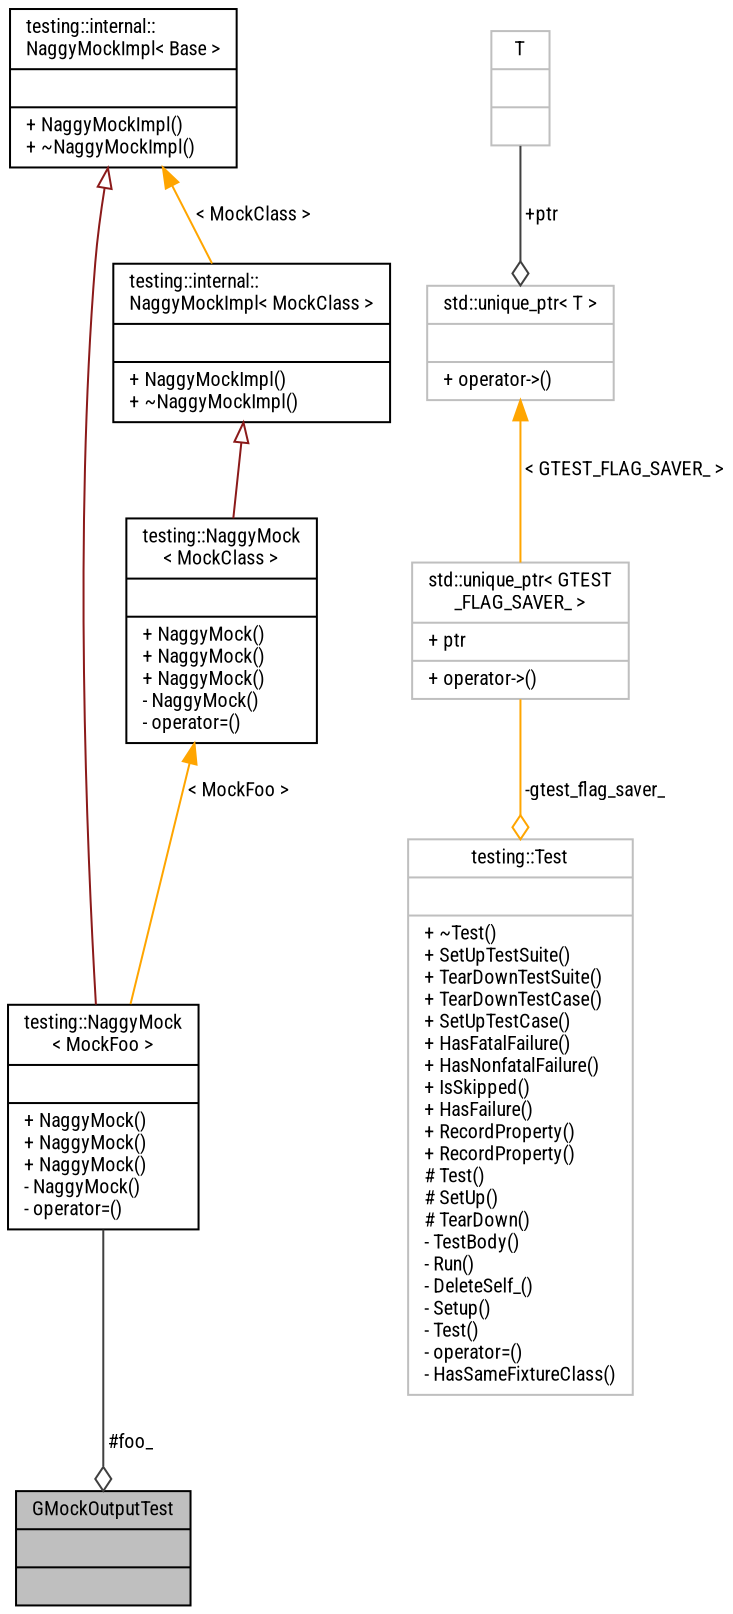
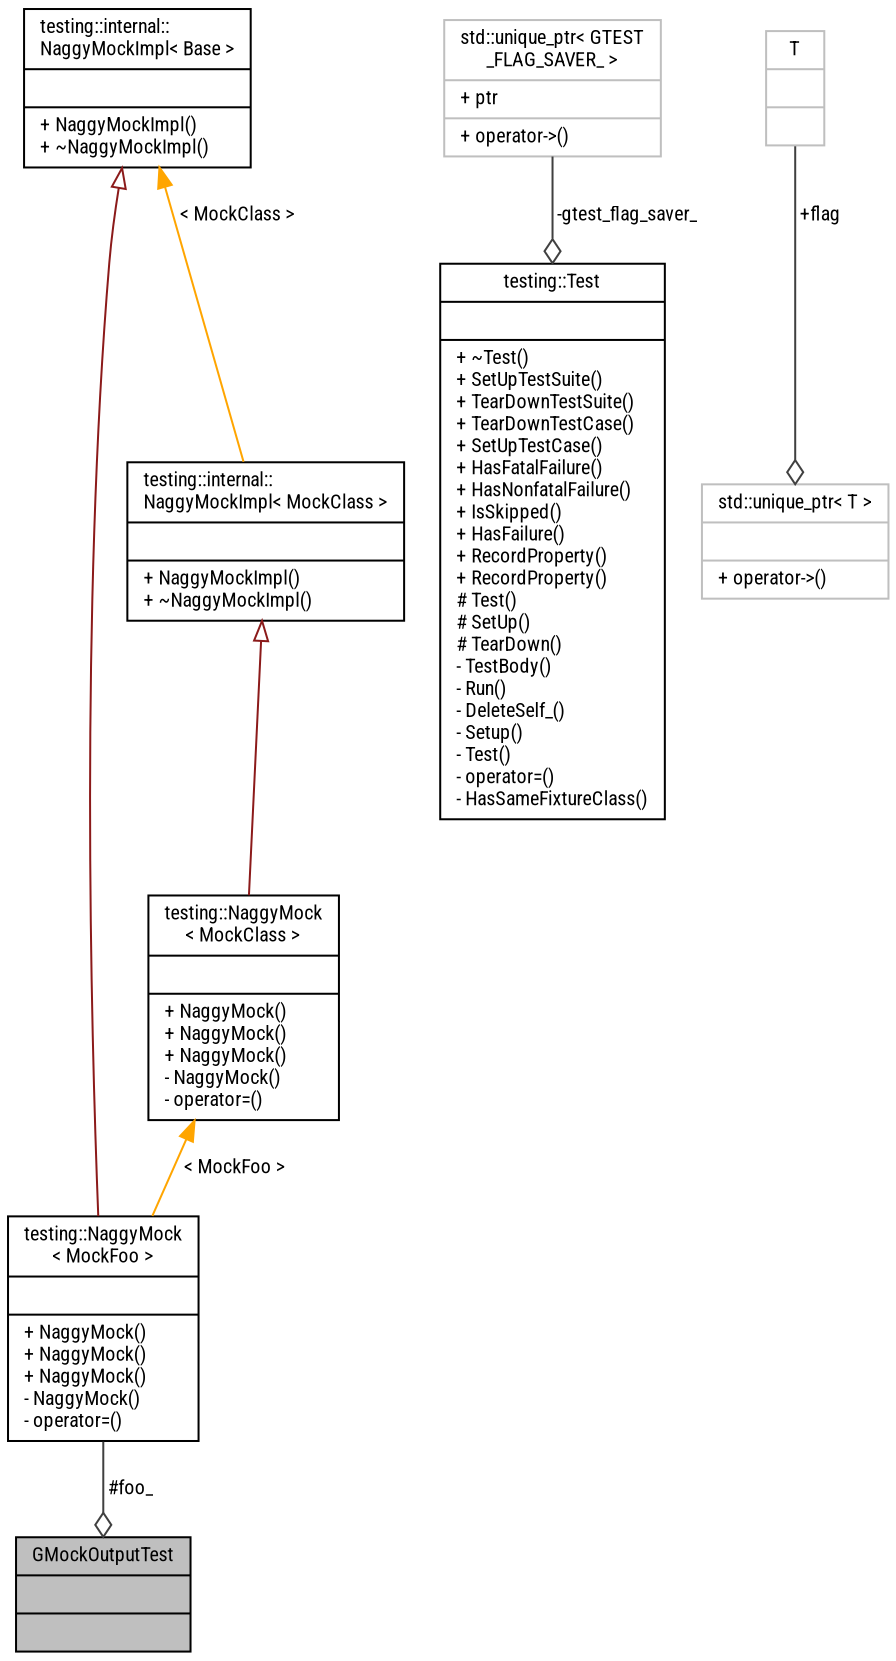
(539, 216) -> (818, 216)
(520, 491) -> none
(520, 757) -> (553, 198)
(520, 1117) -> (553, 542)
